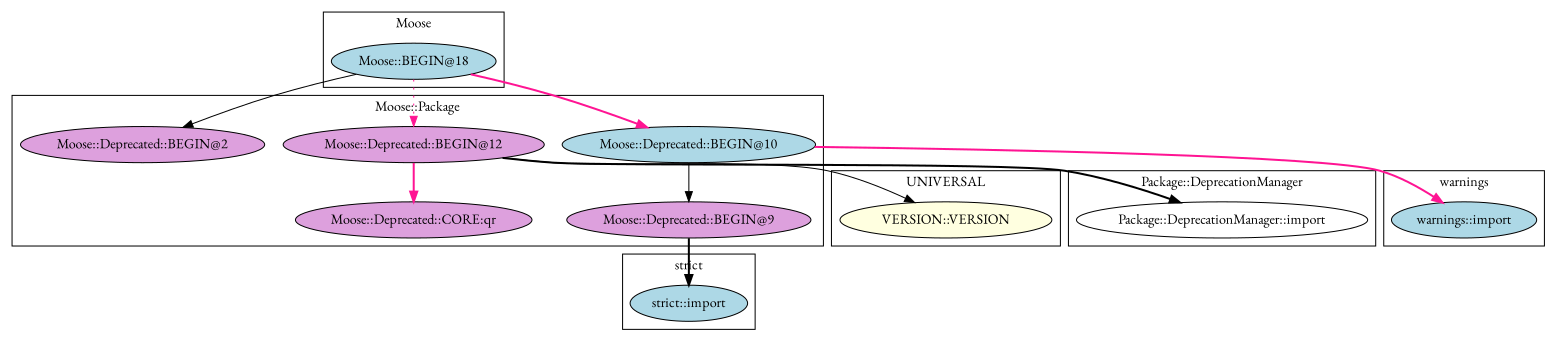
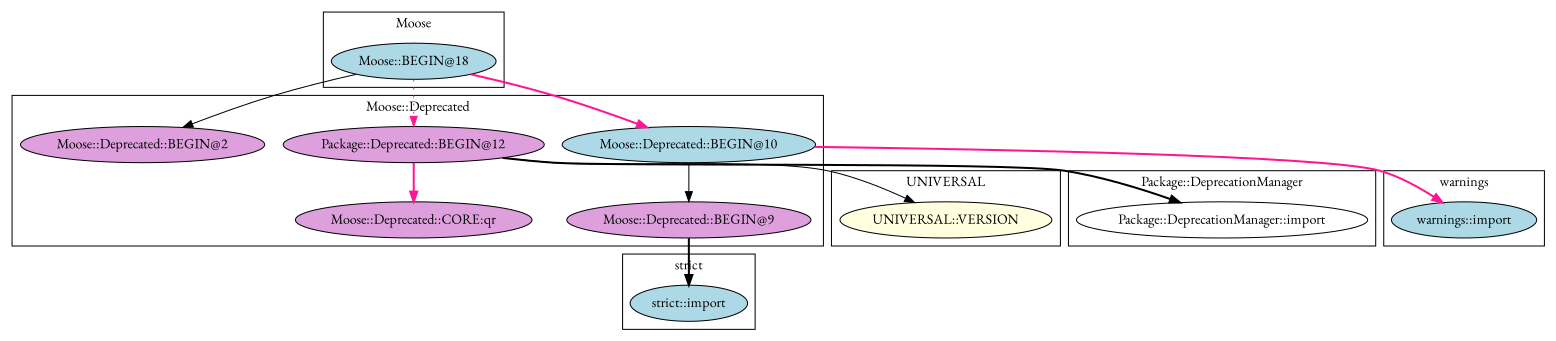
(418, 107) -> (418, 107)
(414, 145) -> (414, 145)
(946, 220) -> (946, 220)
